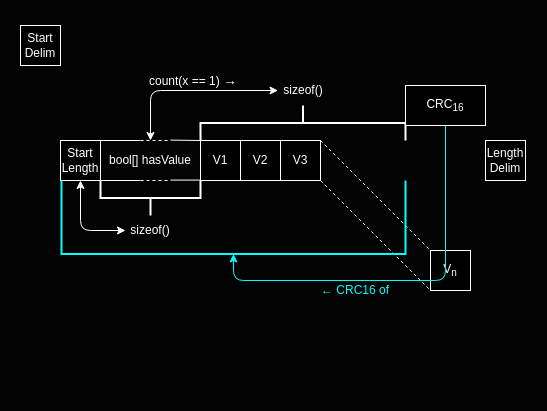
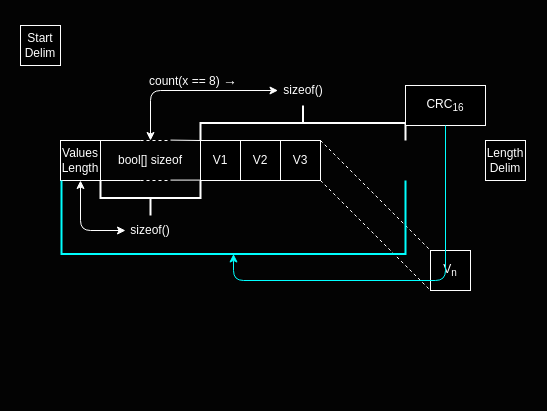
(194, 81) -> (194, 81)
(81, 161) -> (81, 161)
(151, 161) -> (151, 161)
(356, 291) -> none
